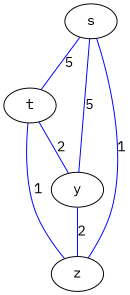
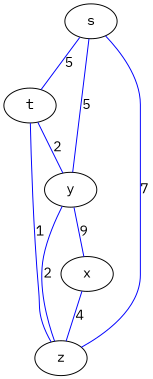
(121, 148) -> (145, 190)
none -> (87, 274)
